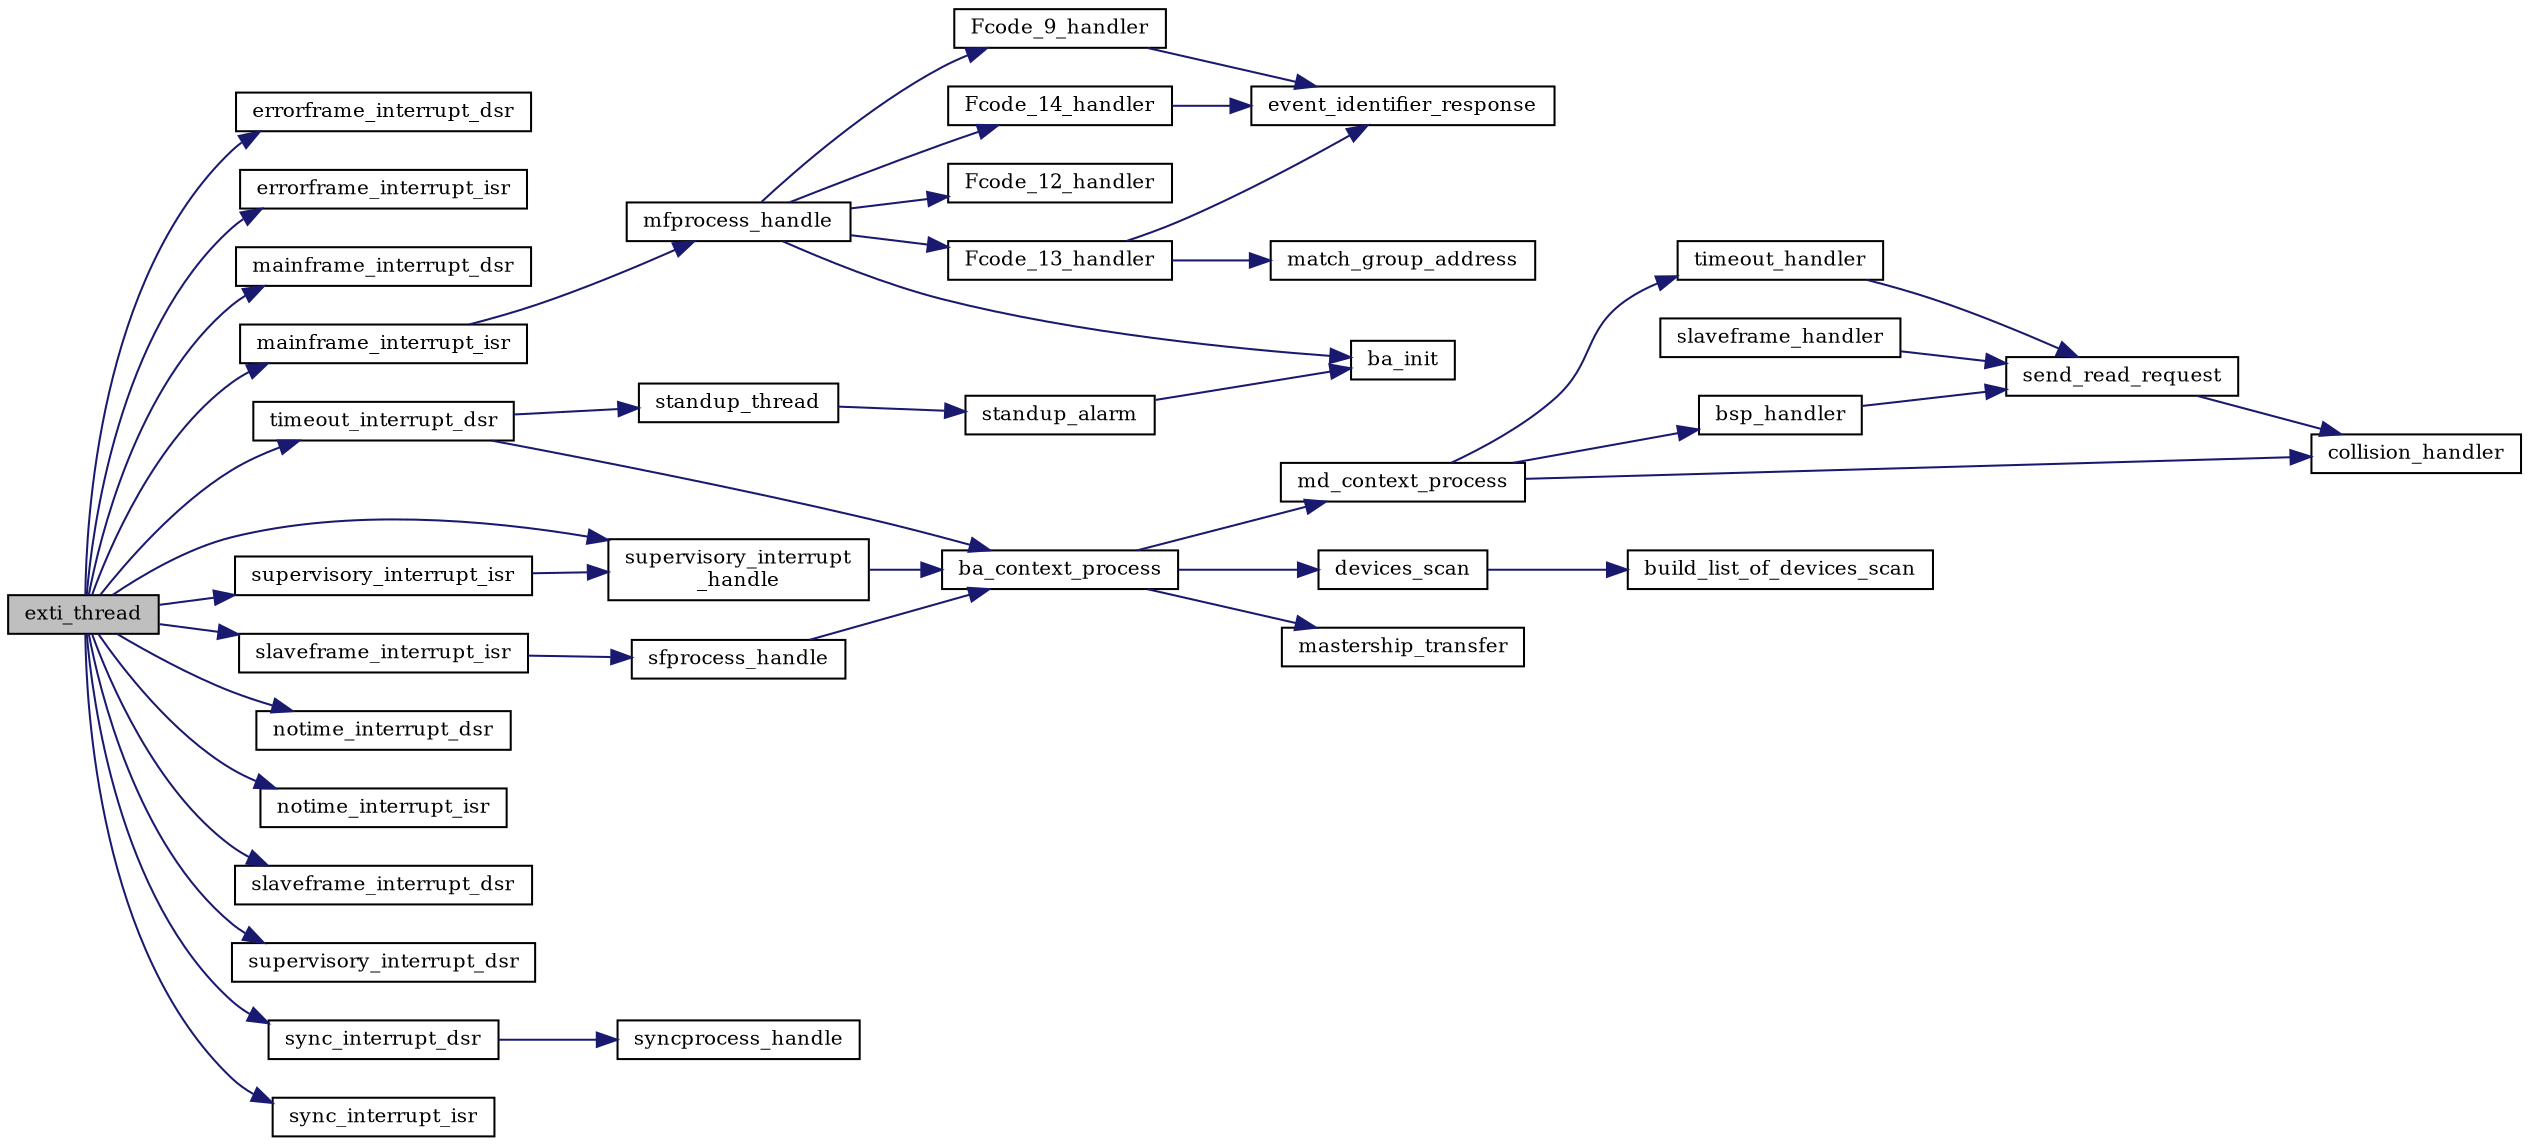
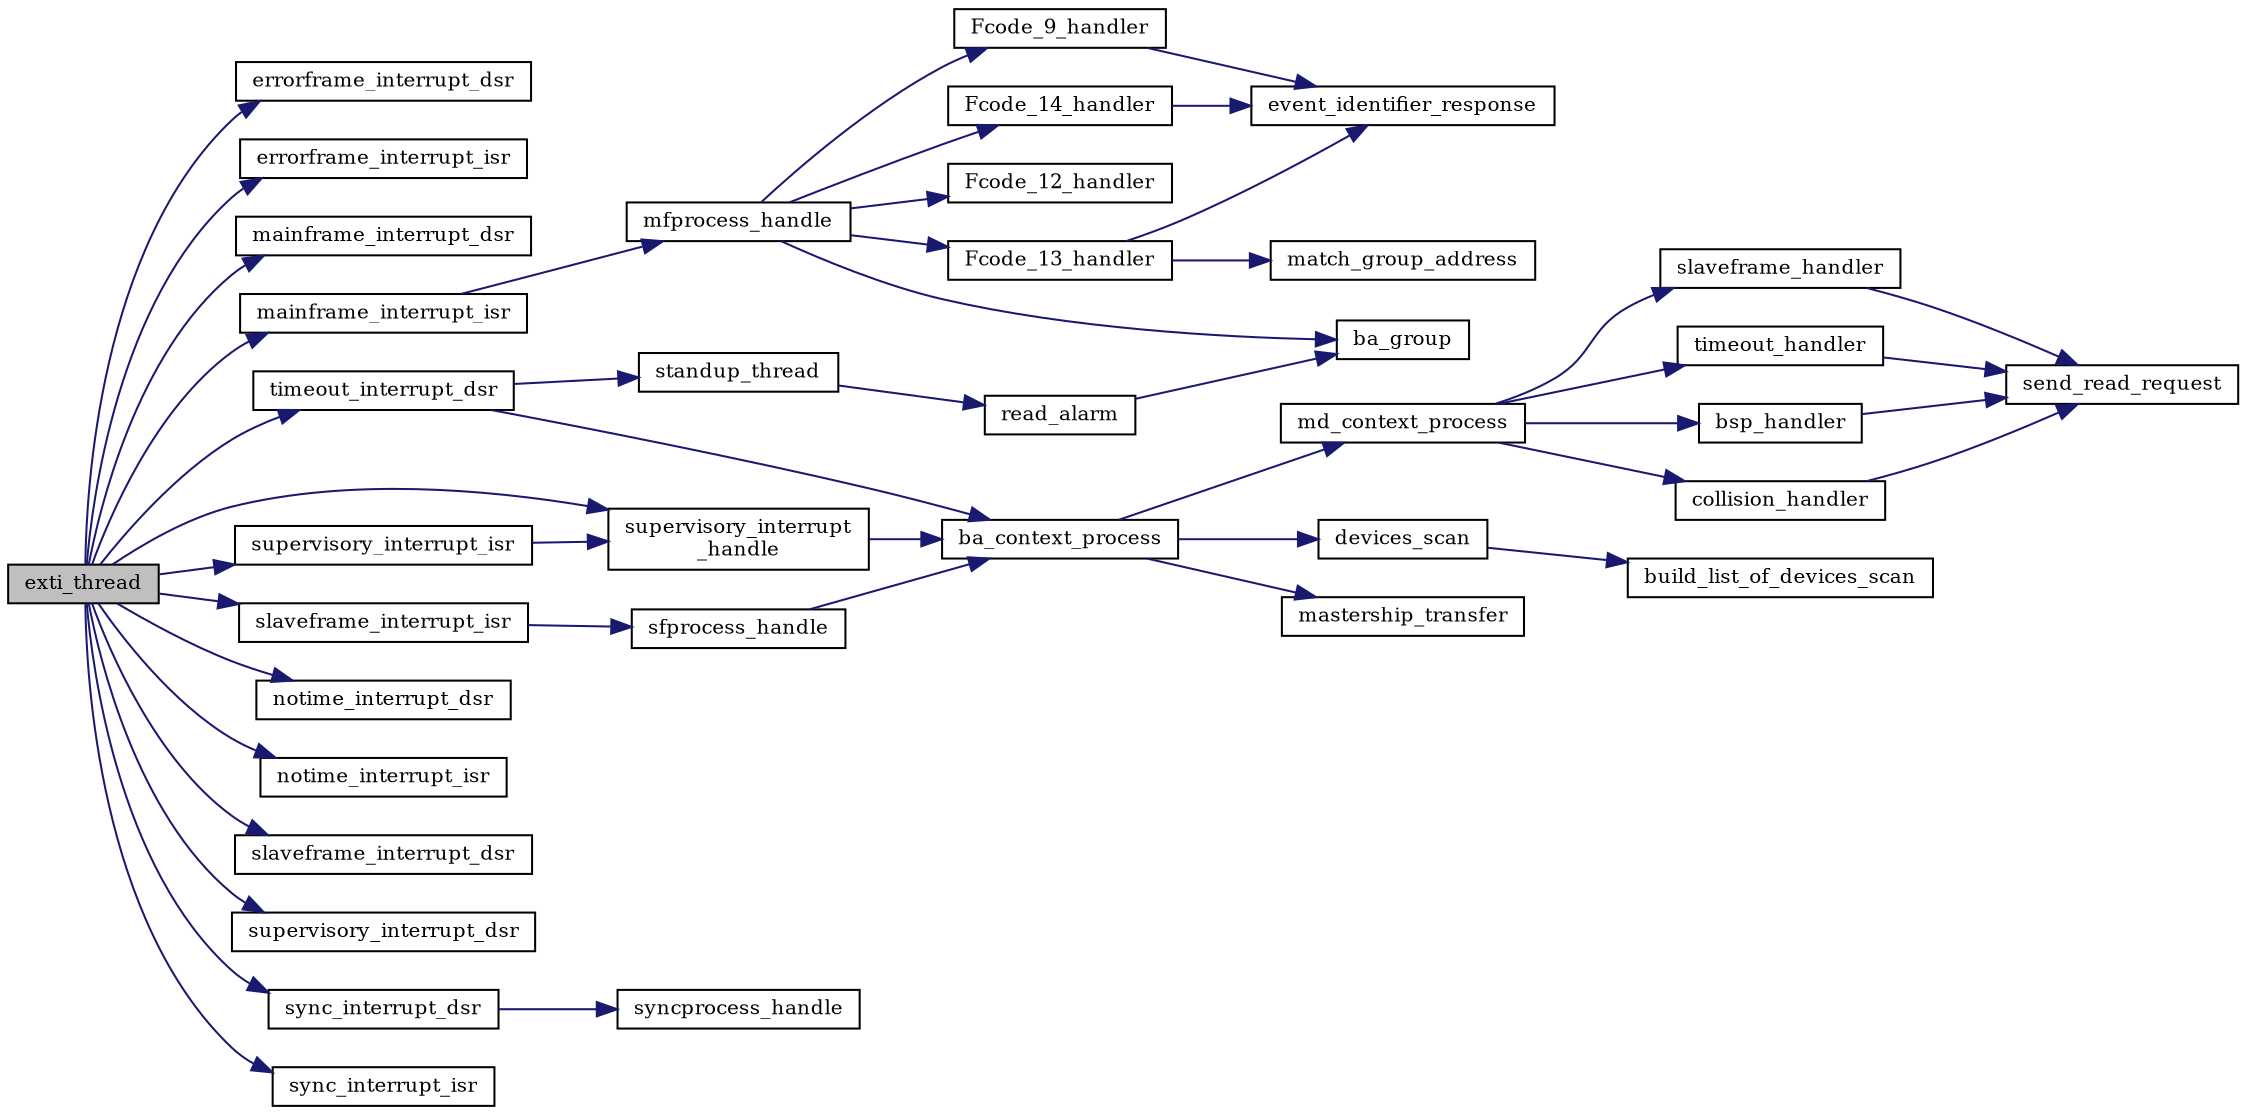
none -> (1580, 356)
(1403, 360) -> (1403, 340)
(2259, 412) -> (1964, 451)
(1060, 415) -> (1060, 415)
